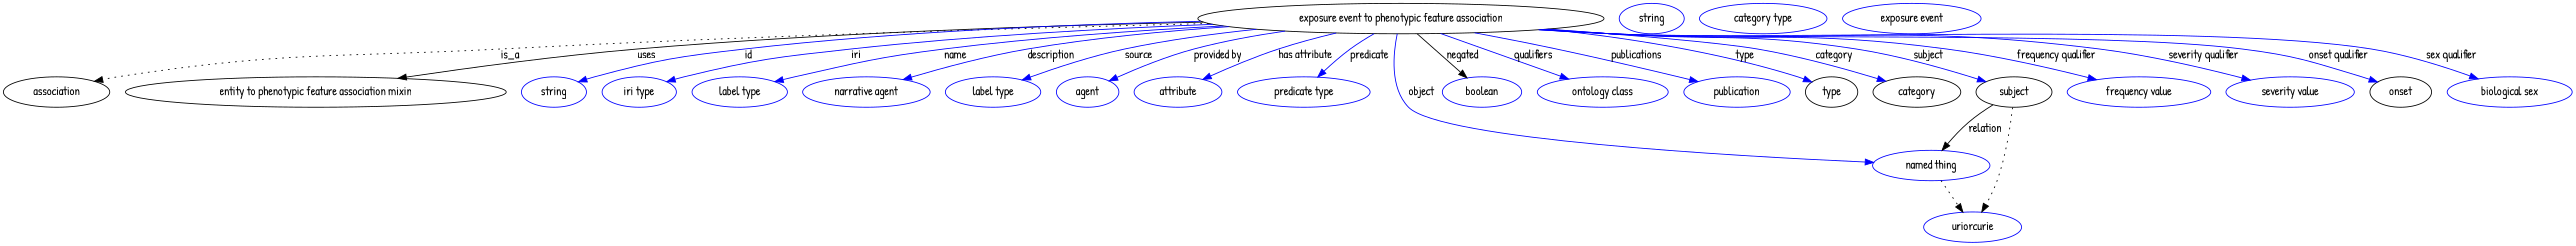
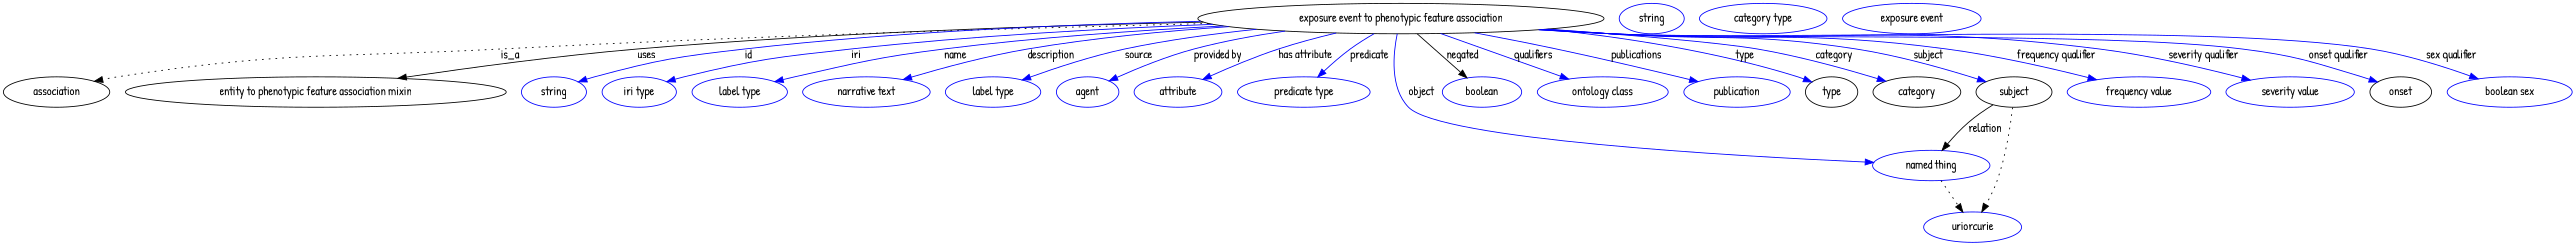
(866, 92) -> (866, 92)
(2510, 92) -> (2510, 92)
